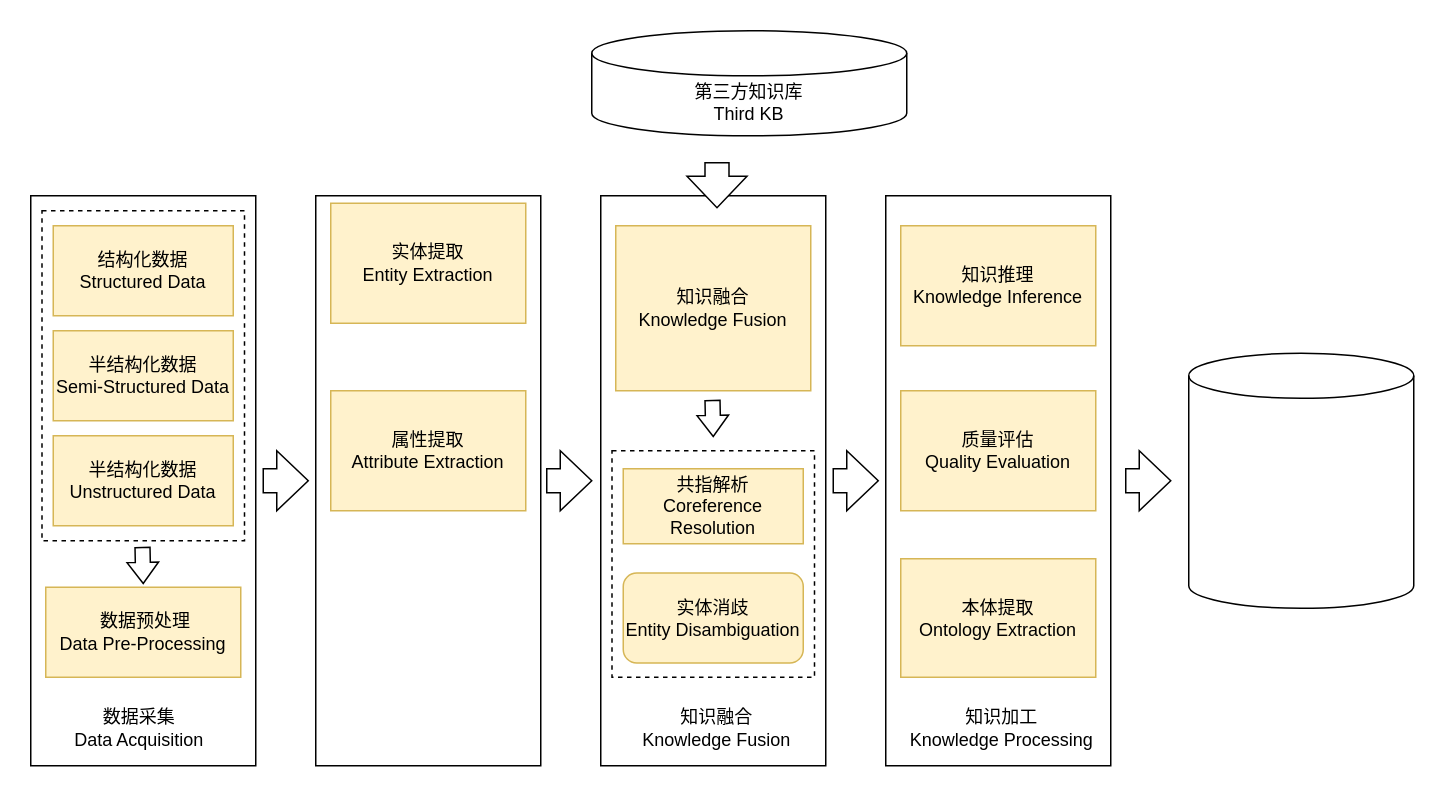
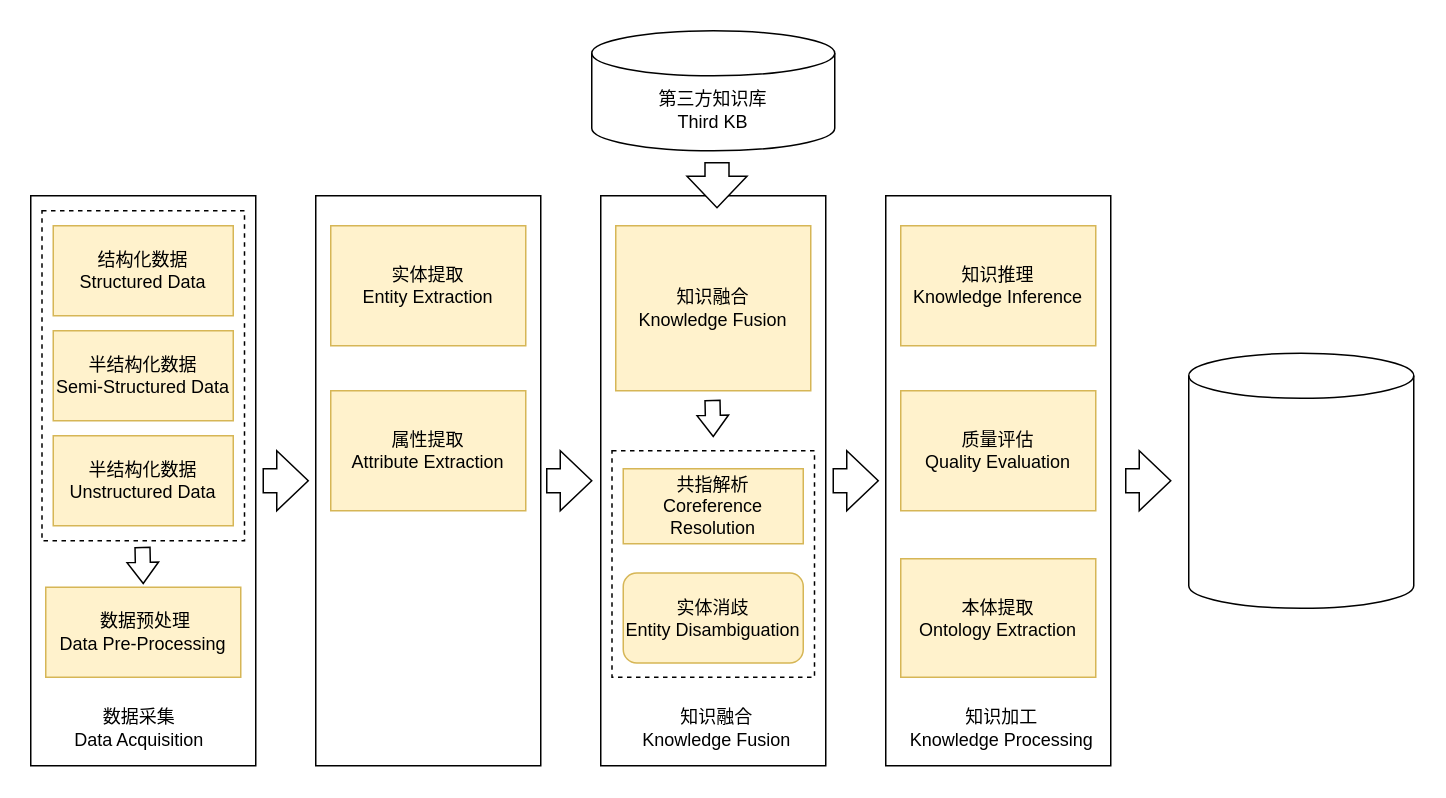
(749, 83) -> (713, 91)
(428, 263) -> (428, 286)
